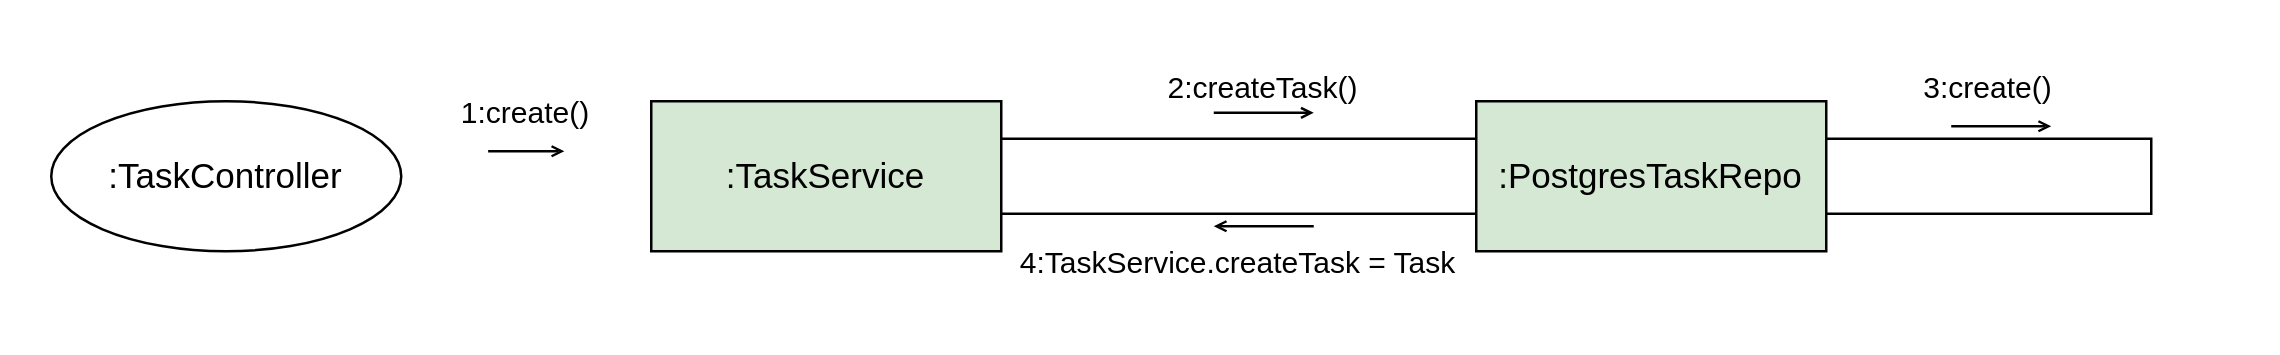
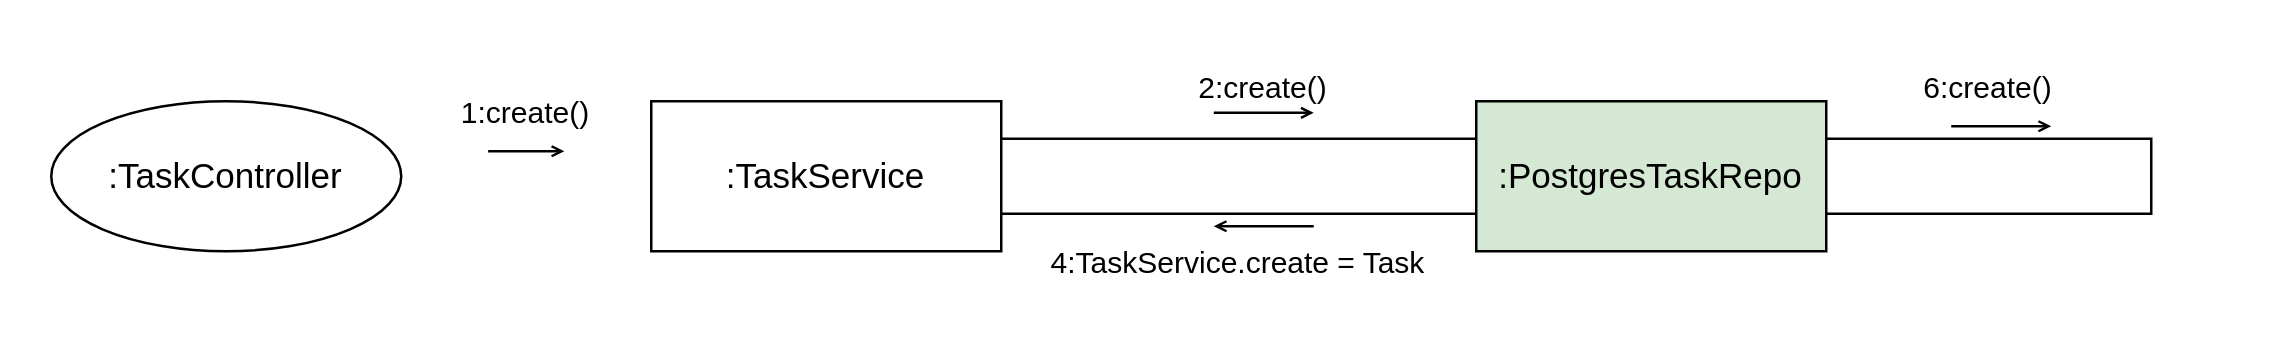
(1264, 89) -> (1264, 89)
(1989, 89) -> (1989, 89)
(826, 176) -> (826, 176)
(1239, 264) -> (1239, 264)
